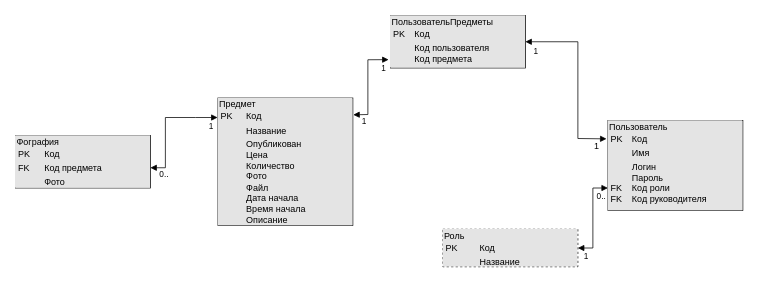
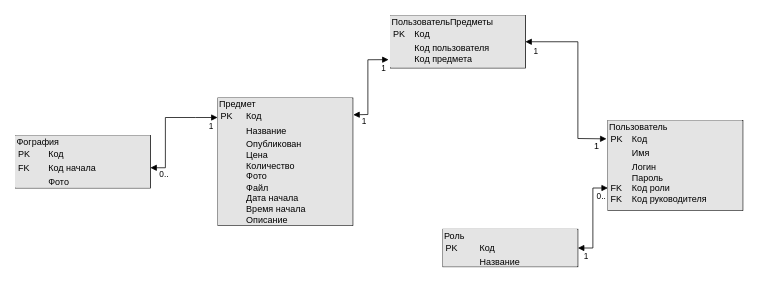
(49, 157) -> (44, 157)
(510, 248) -> (510, 248)
